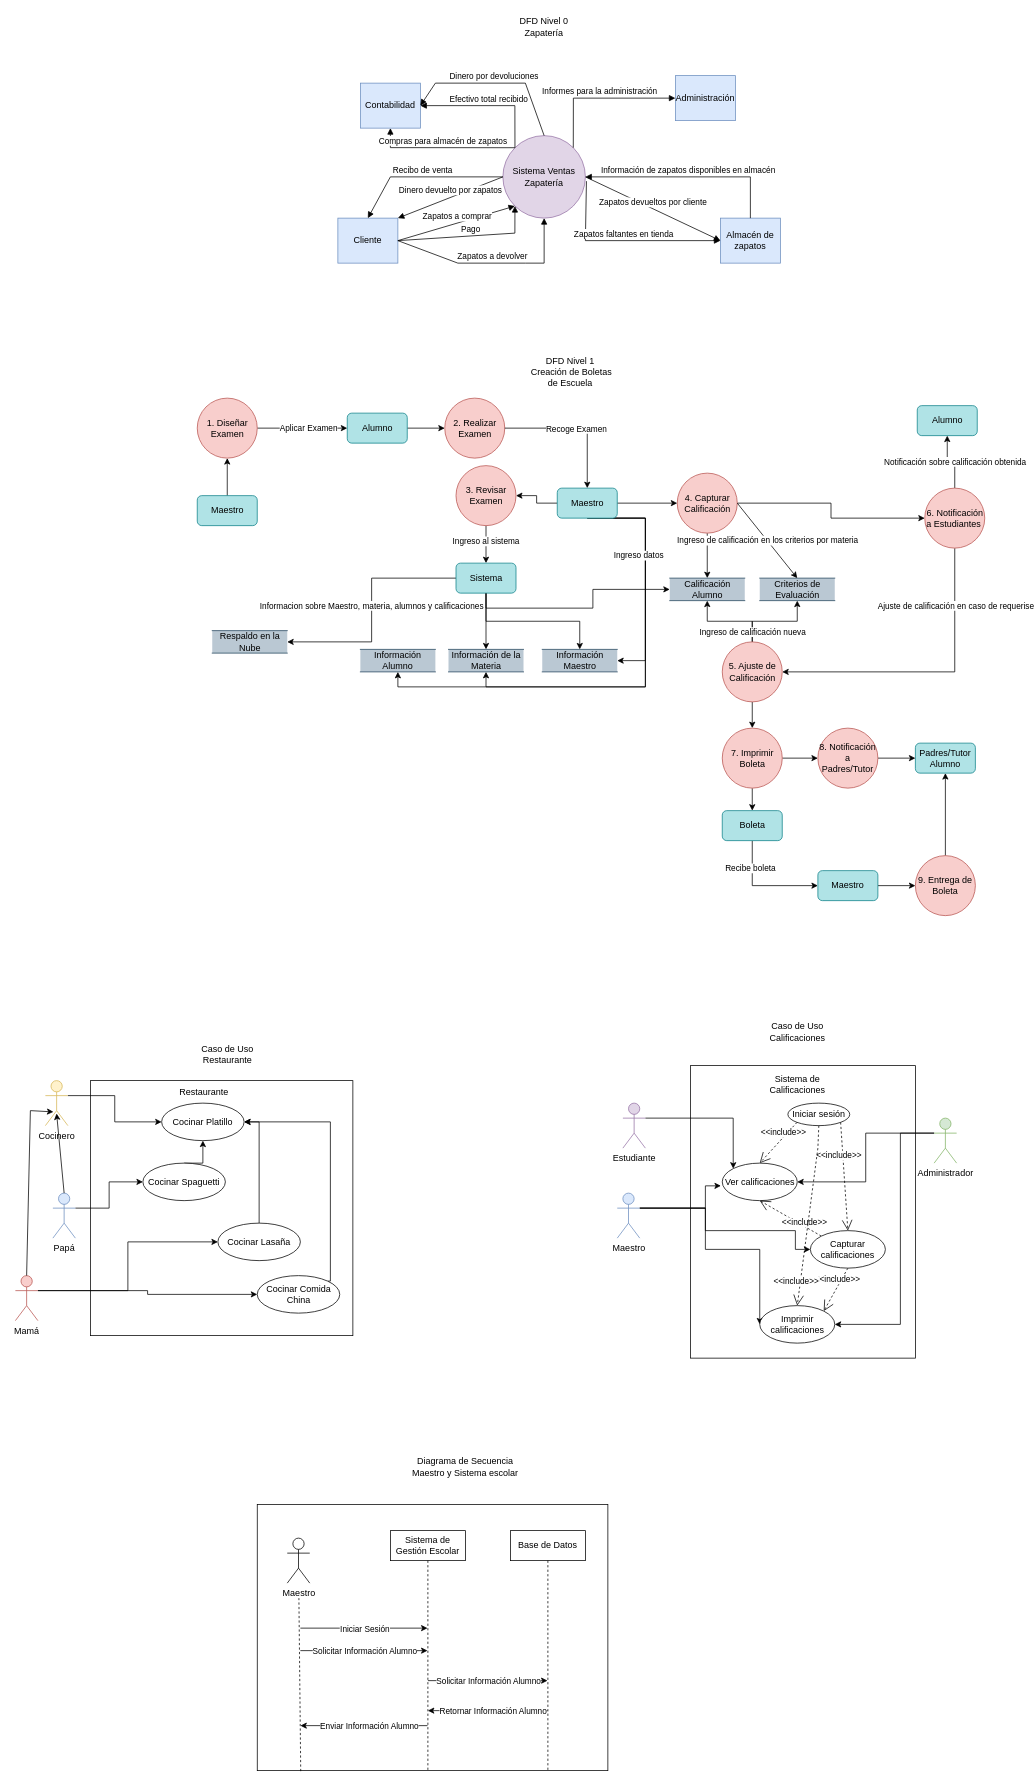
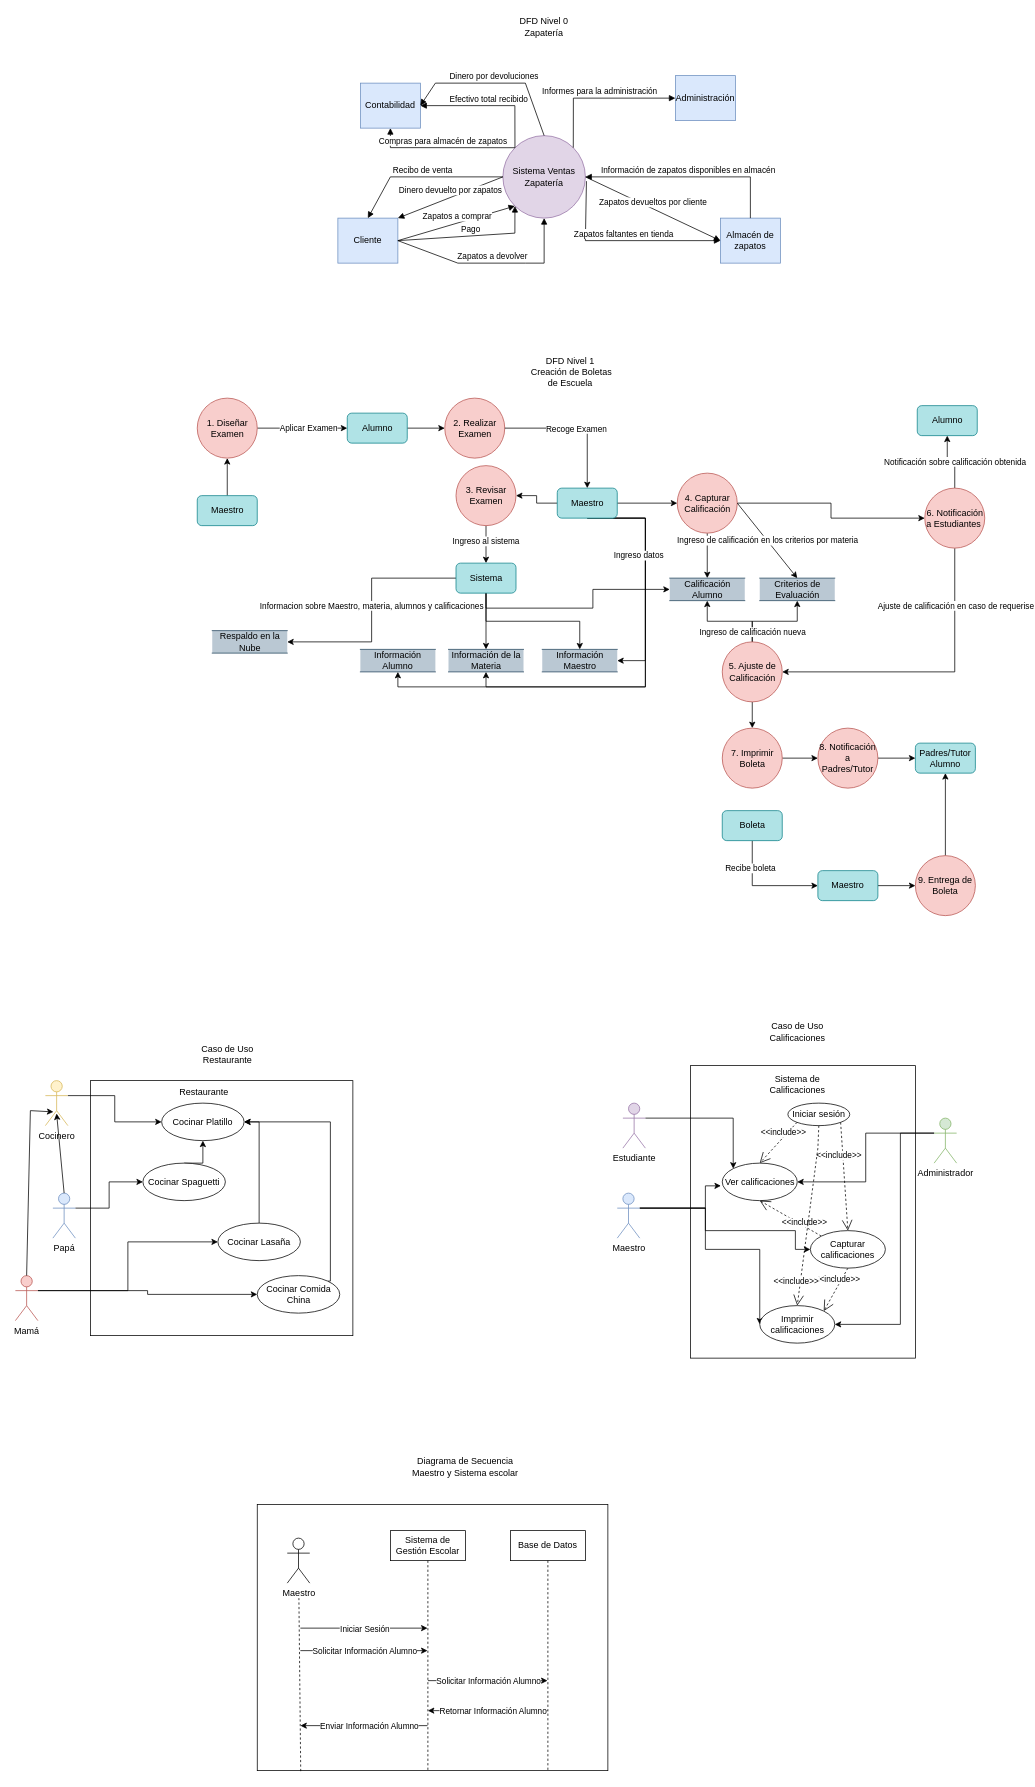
(752, 796) -> none
